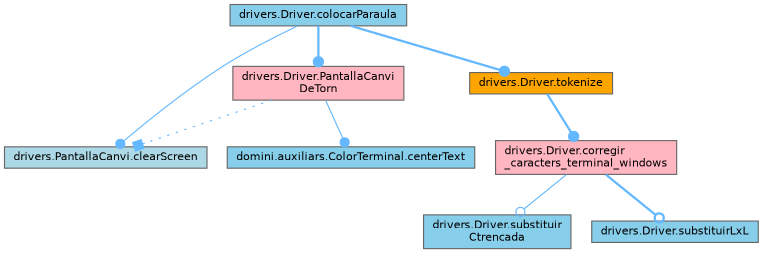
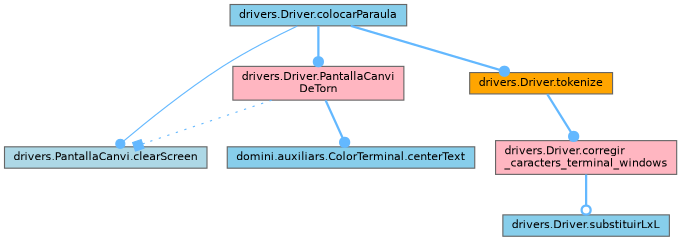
(334, 119) -> (334, 119)
(497, 232) -> none
